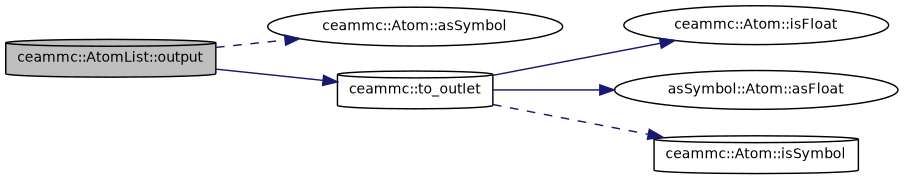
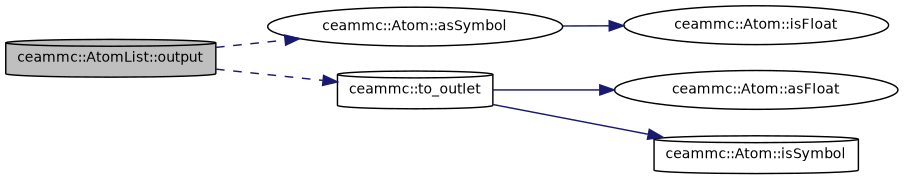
(576, 59) -> (586, 26)
(269, 75) -> (269, 75)
(756, 90) -> (756, 90)
(570, 119) -> (570, 119)
